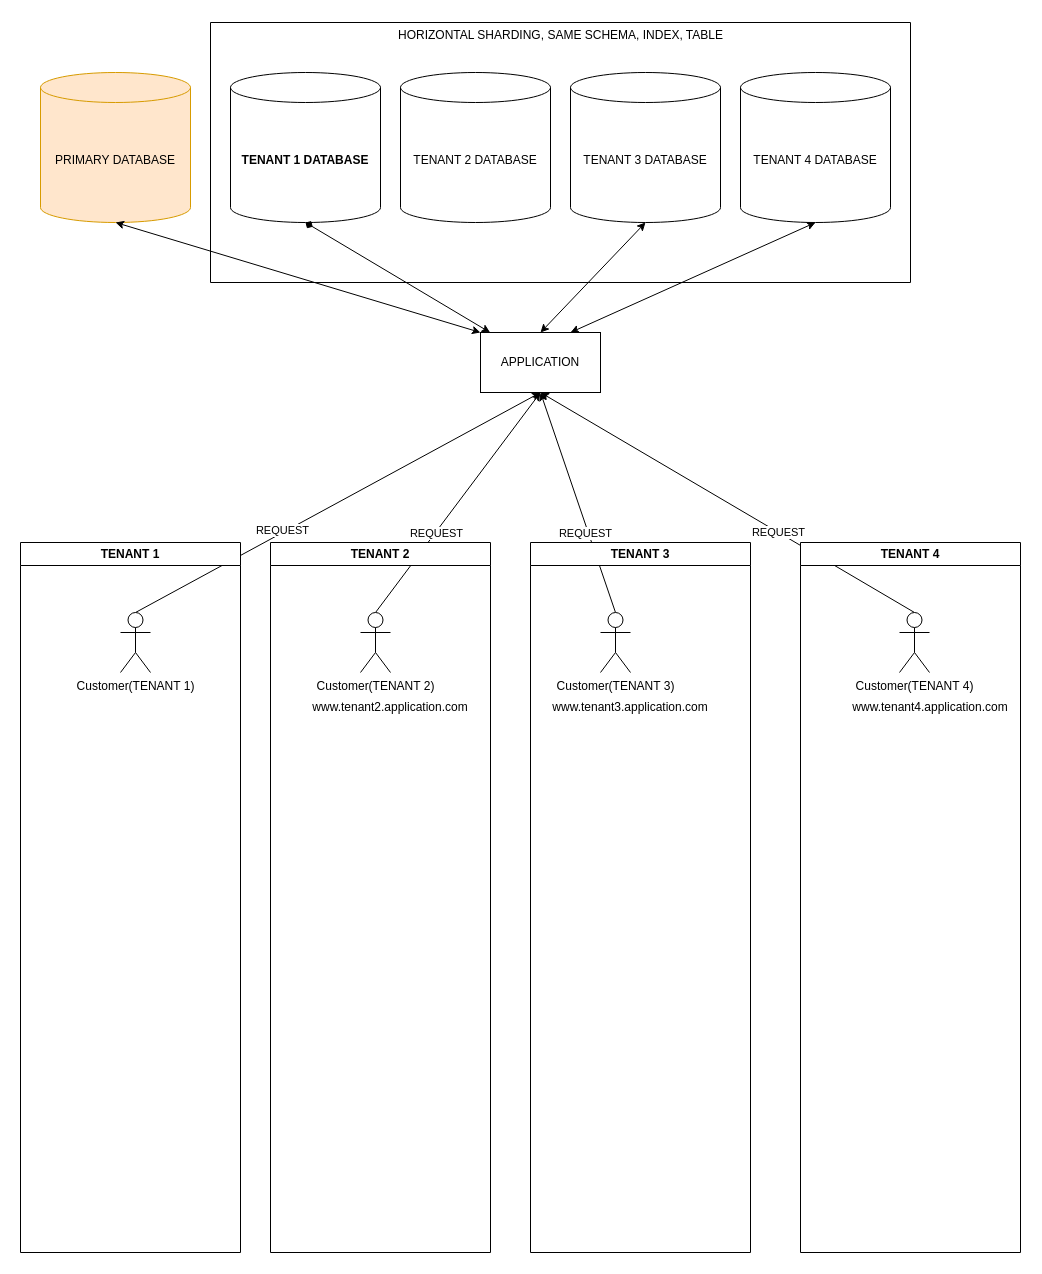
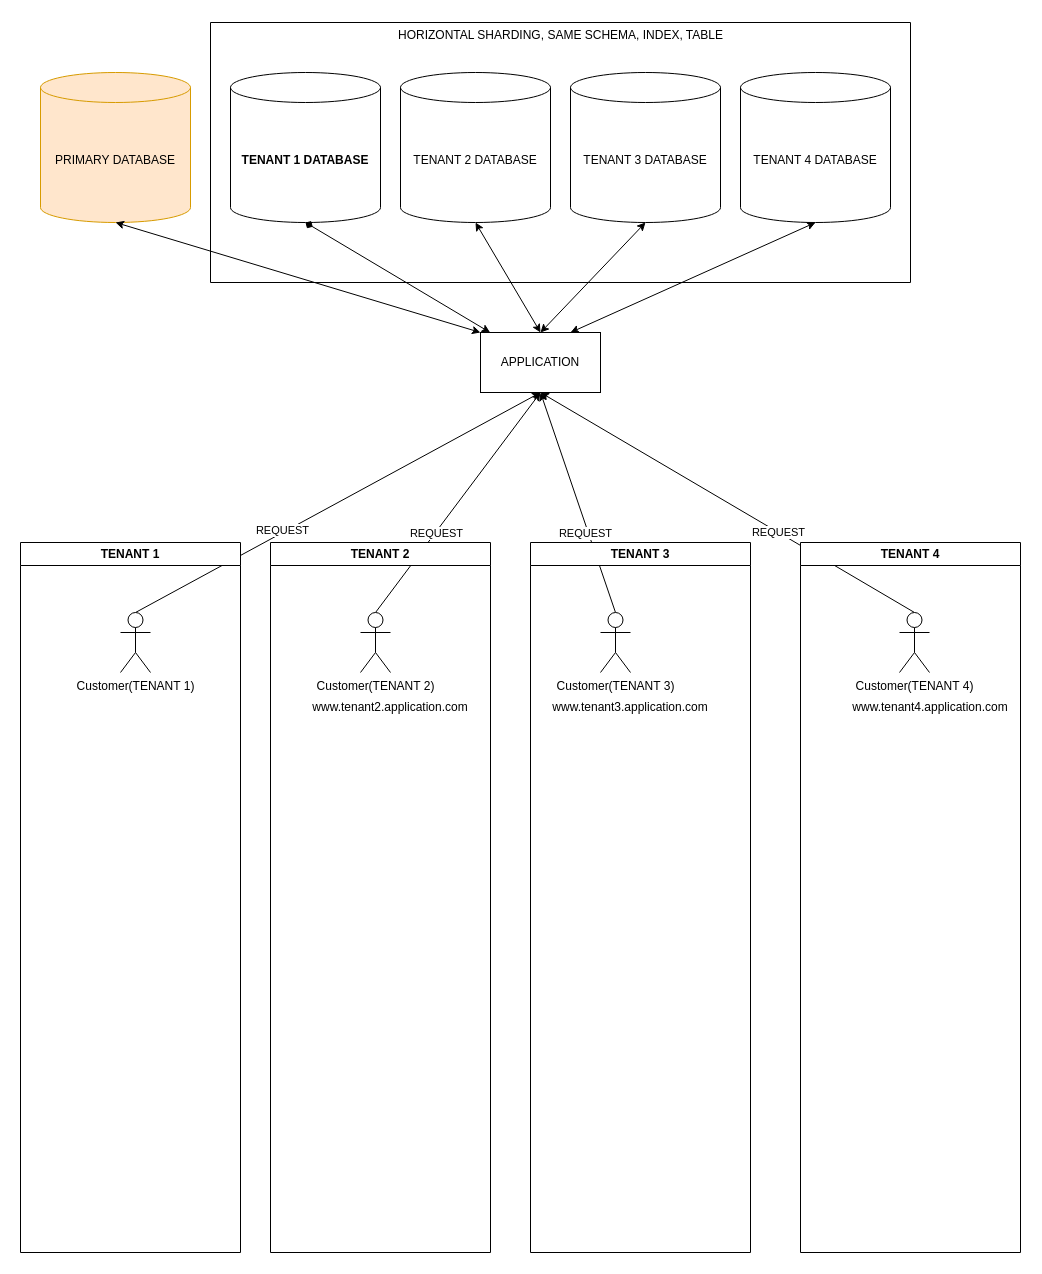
none -> (508, 278)
